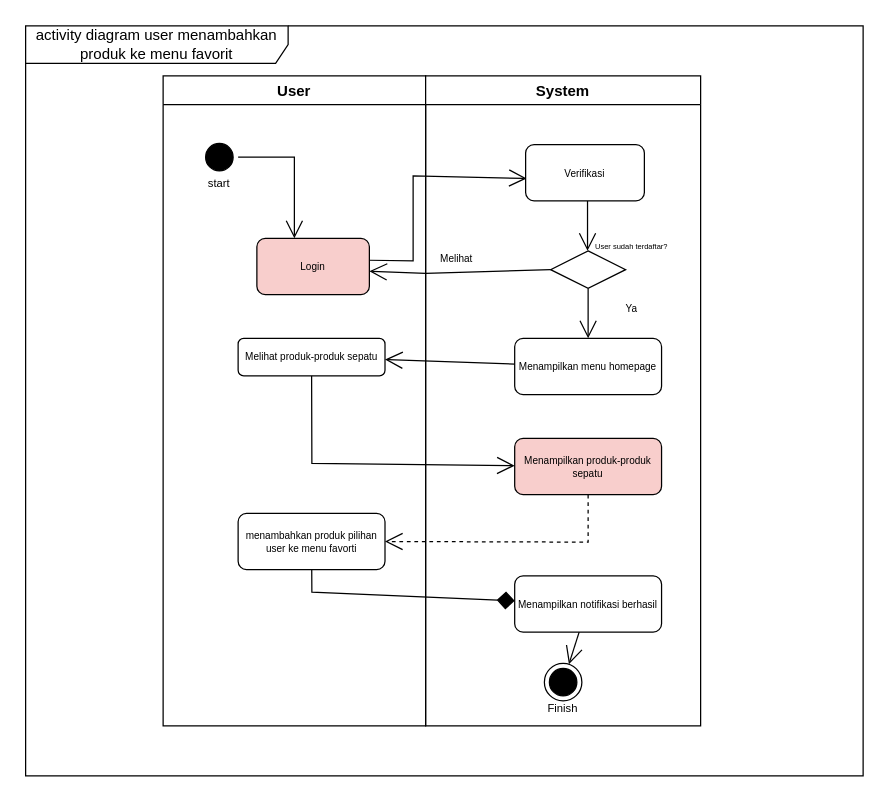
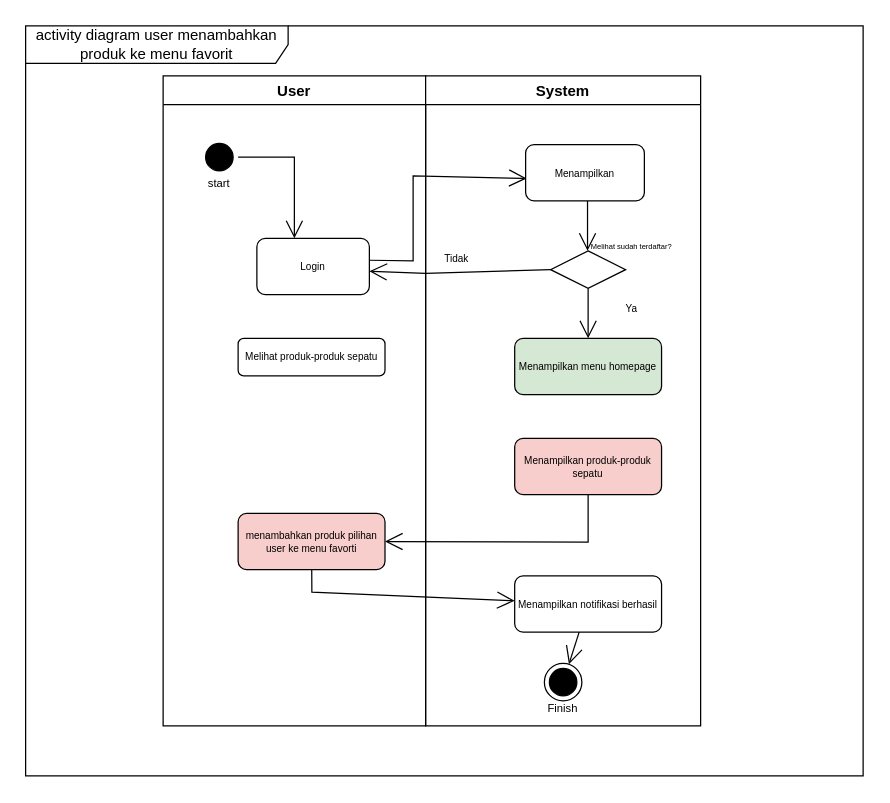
(585, 173) -> (585, 173)
(632, 244) -> (632, 244)
(457, 257) -> (457, 257)
(313, 266) -> (313, 266)
(451, 362) -> none
(588, 366) -> (588, 366)
(368, 464) -> none
(312, 541) -> (312, 541)
(510, 542) -> (510, 542)
(497, 600) -> (504, 600)
